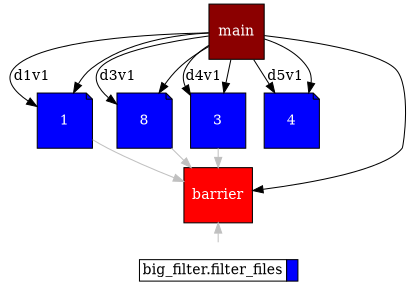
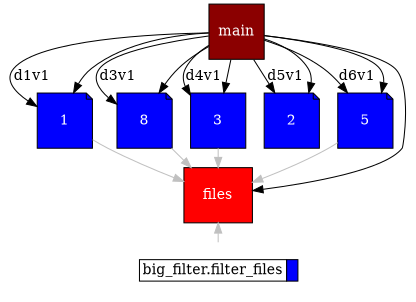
(292, 121) -> (292, 121)
none -> (365, 121)
(218, 195) -> (218, 195)
